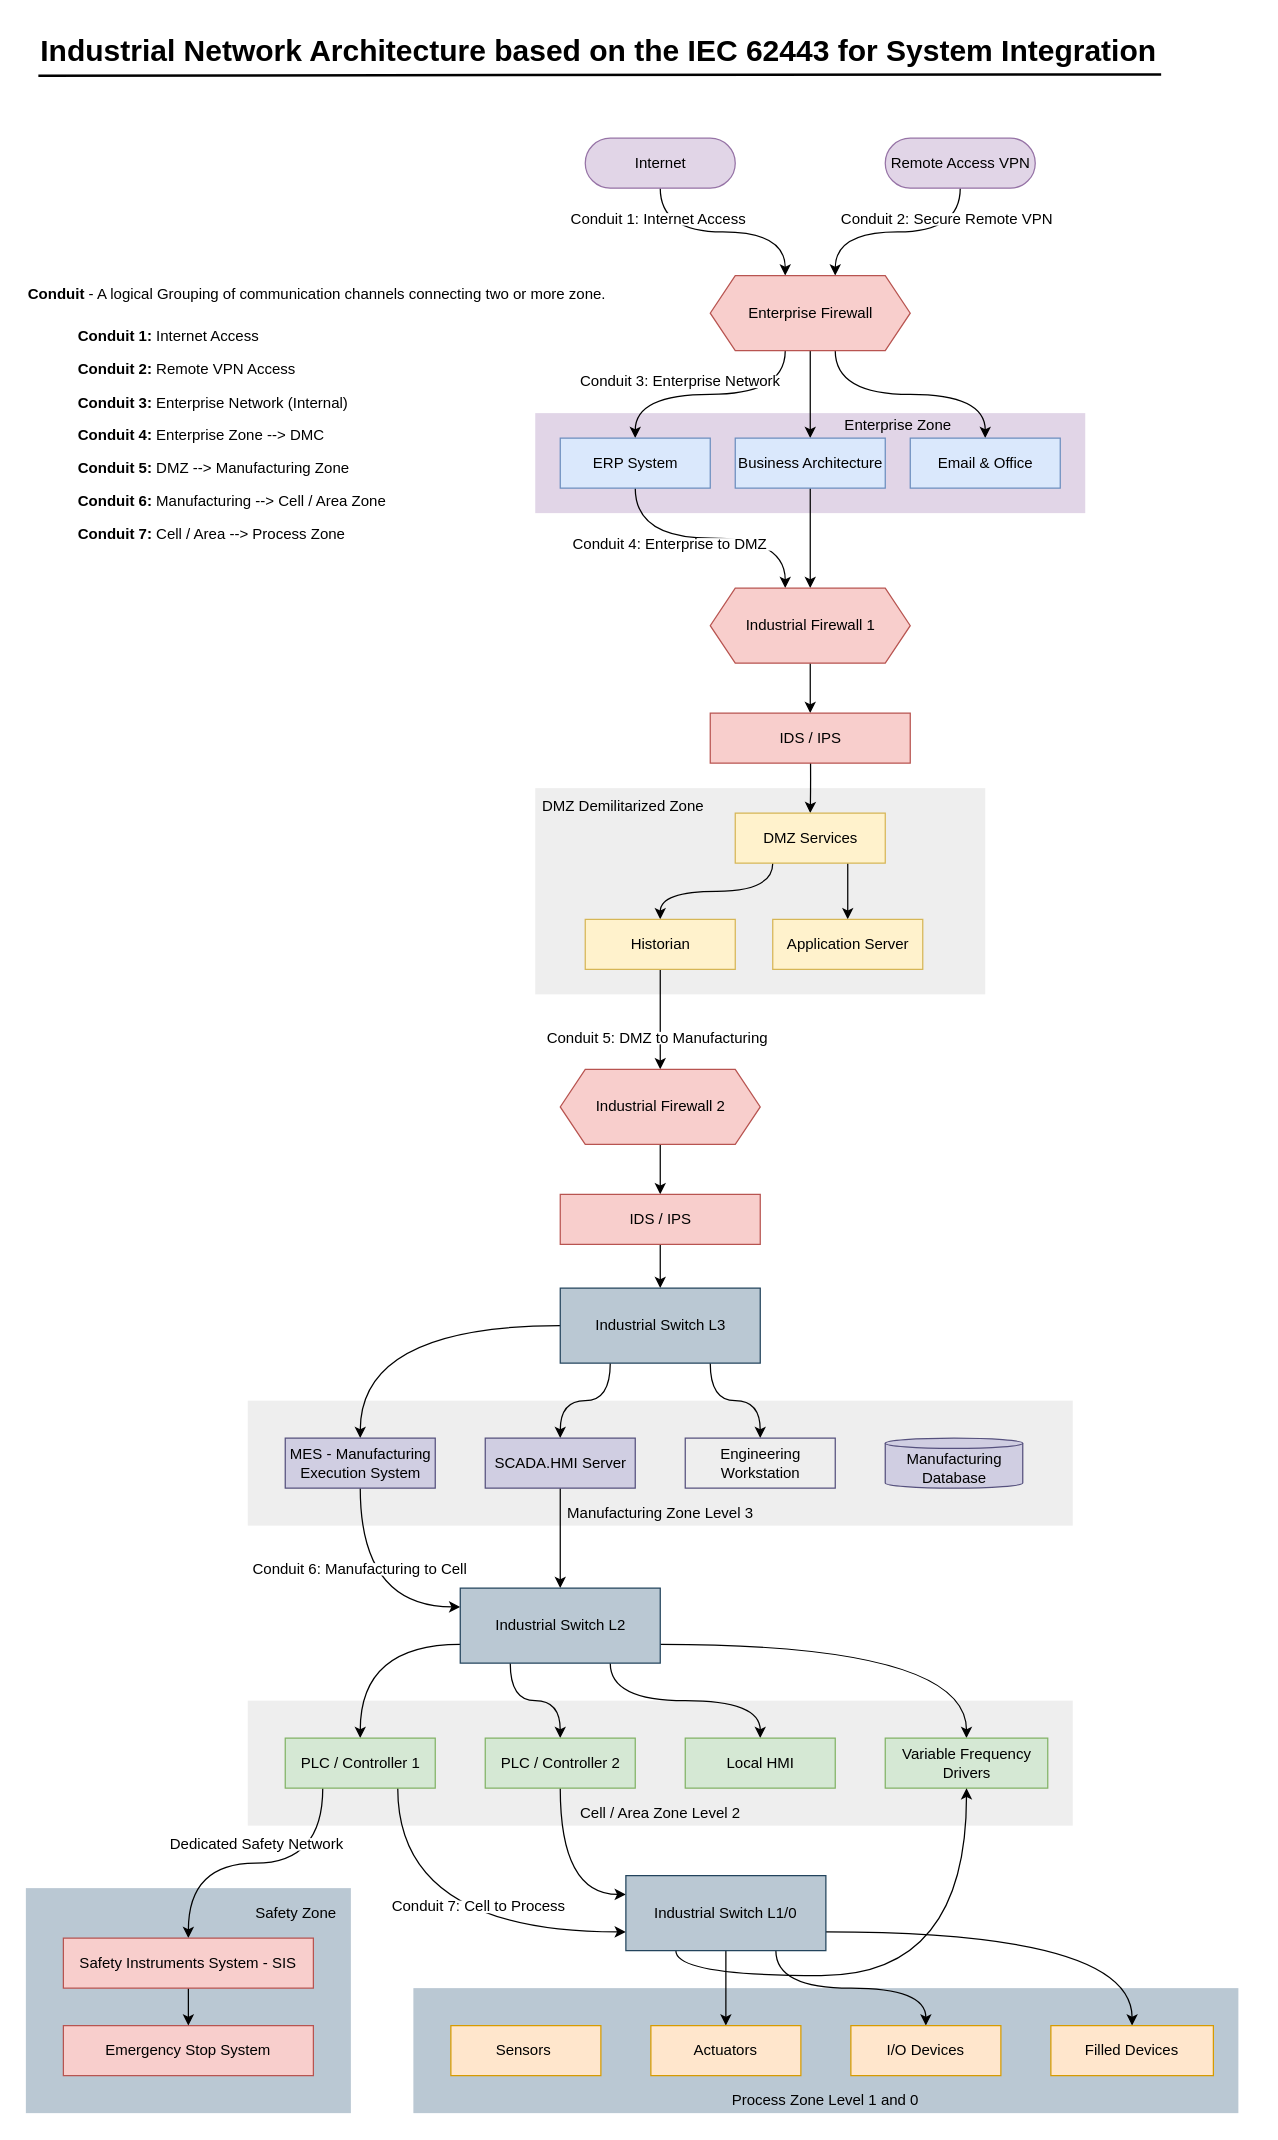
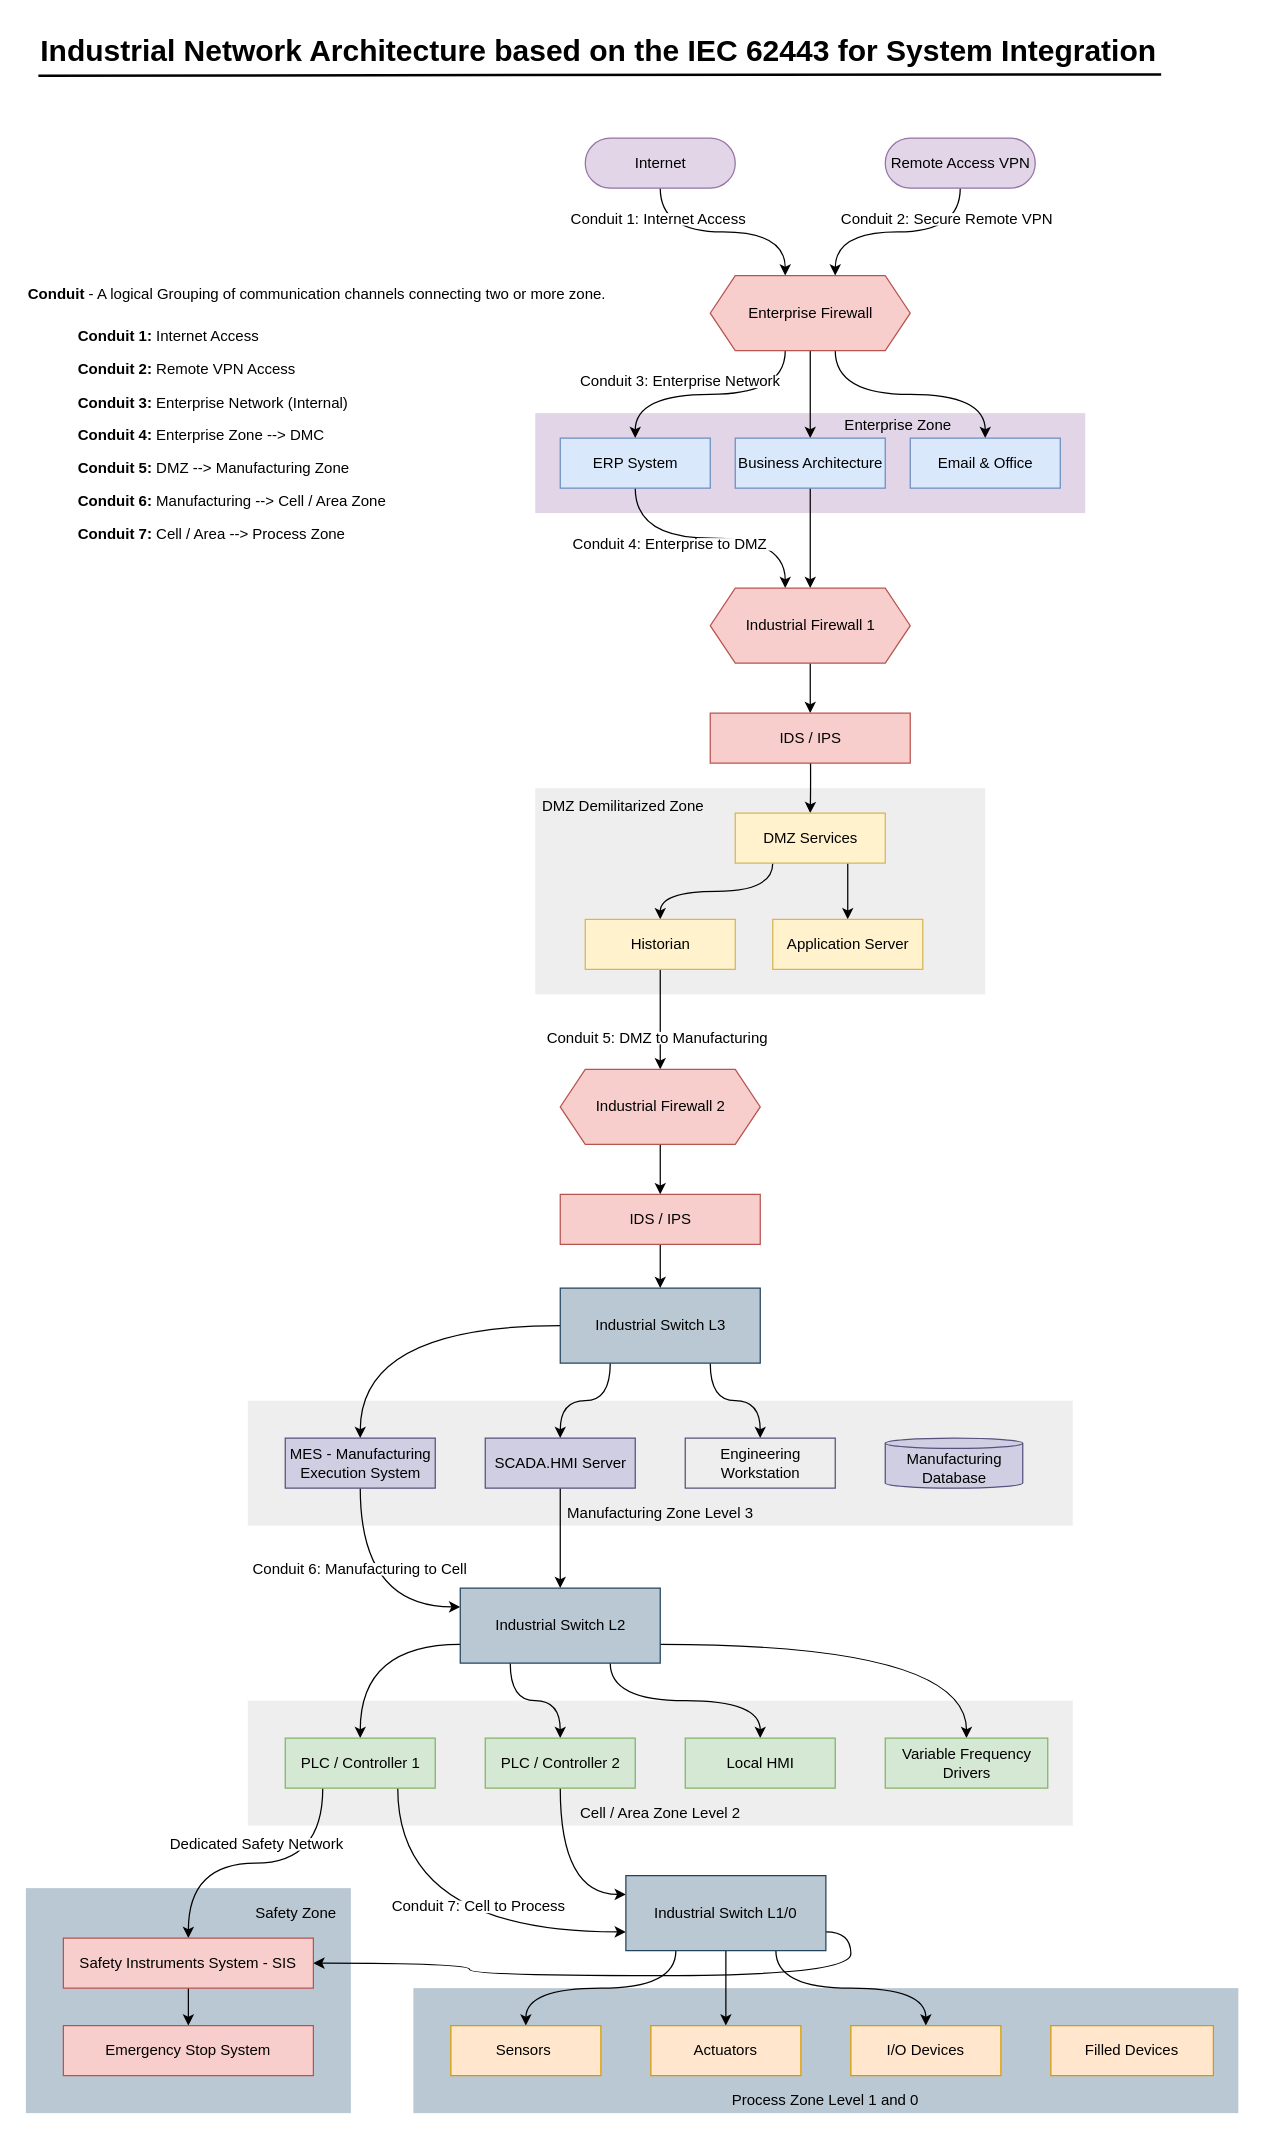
(996, 1942) -> (489, 1973)
(915, 1946) -> (588, 1988)
